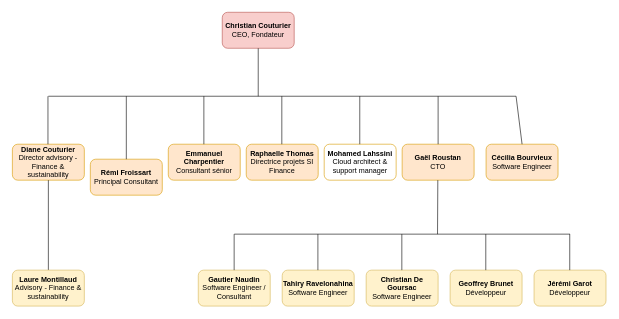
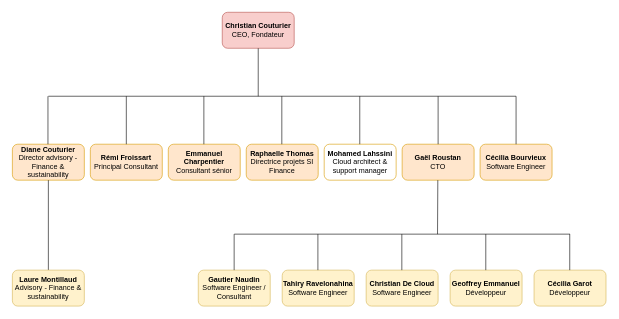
(522, 162) -> (516, 162)
(126, 177) -> (126, 162)
(402, 288) -> (402, 288)
(486, 288) -> (486, 288)
(570, 288) -> (570, 288)
